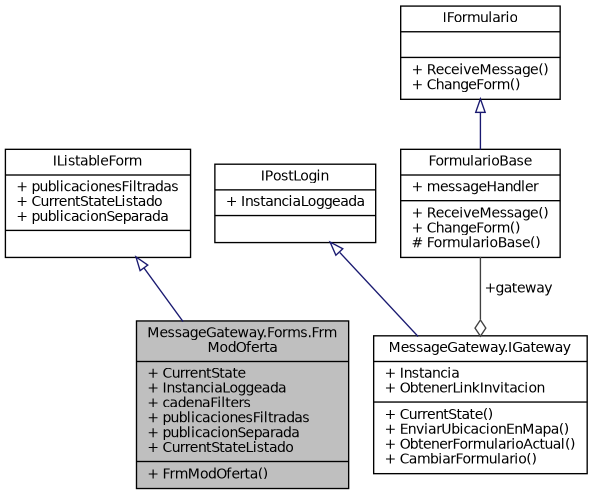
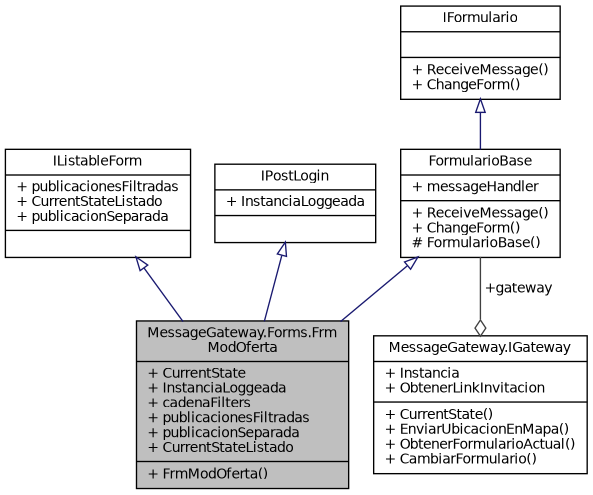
none -> (374, 294)
(379, 294) -> (273, 288)
